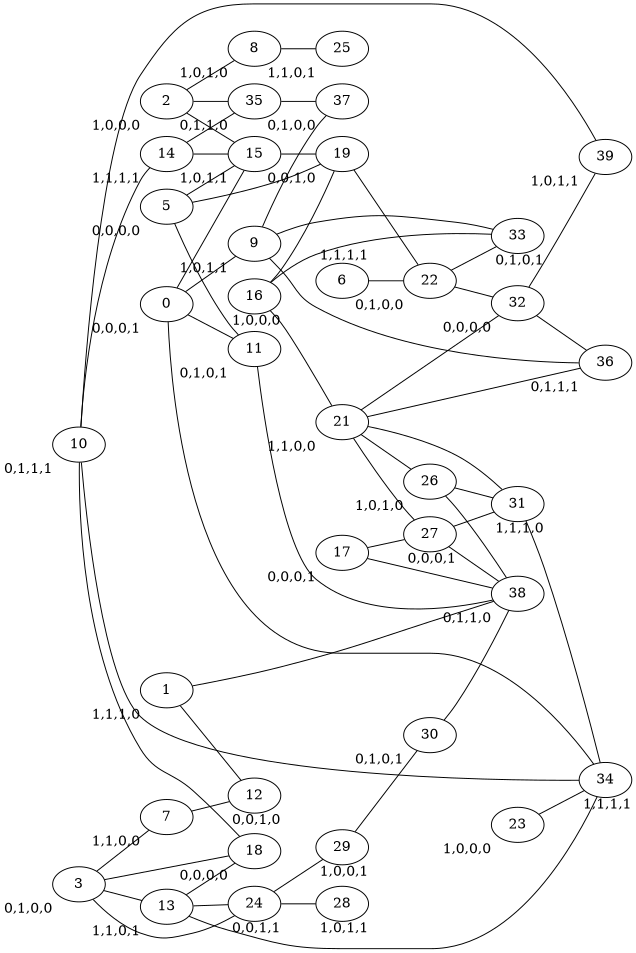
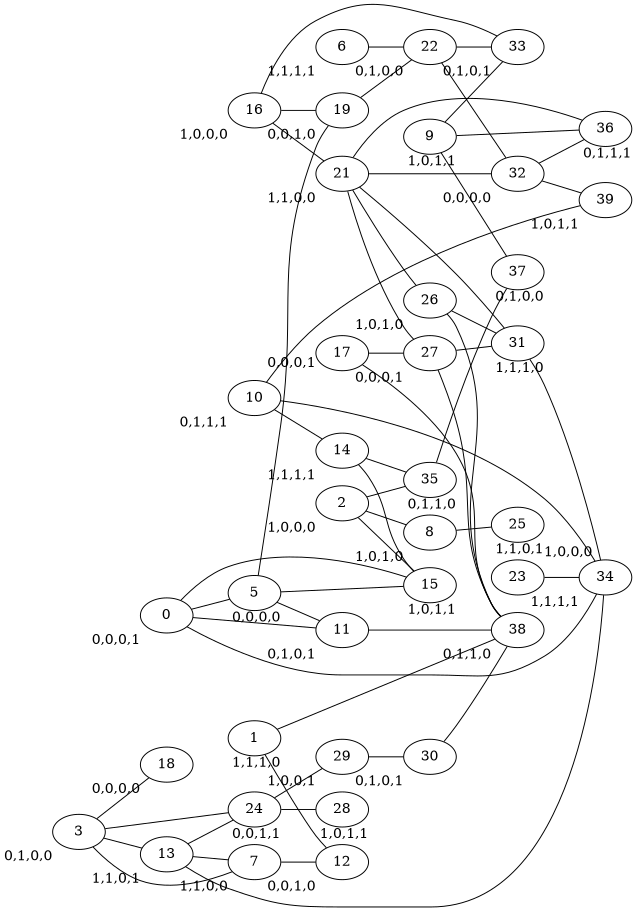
(292, 154) -> none
(211, 274) -> (211, 604)
(108, 674) -> none
(211, 879) -> (211, 858)
